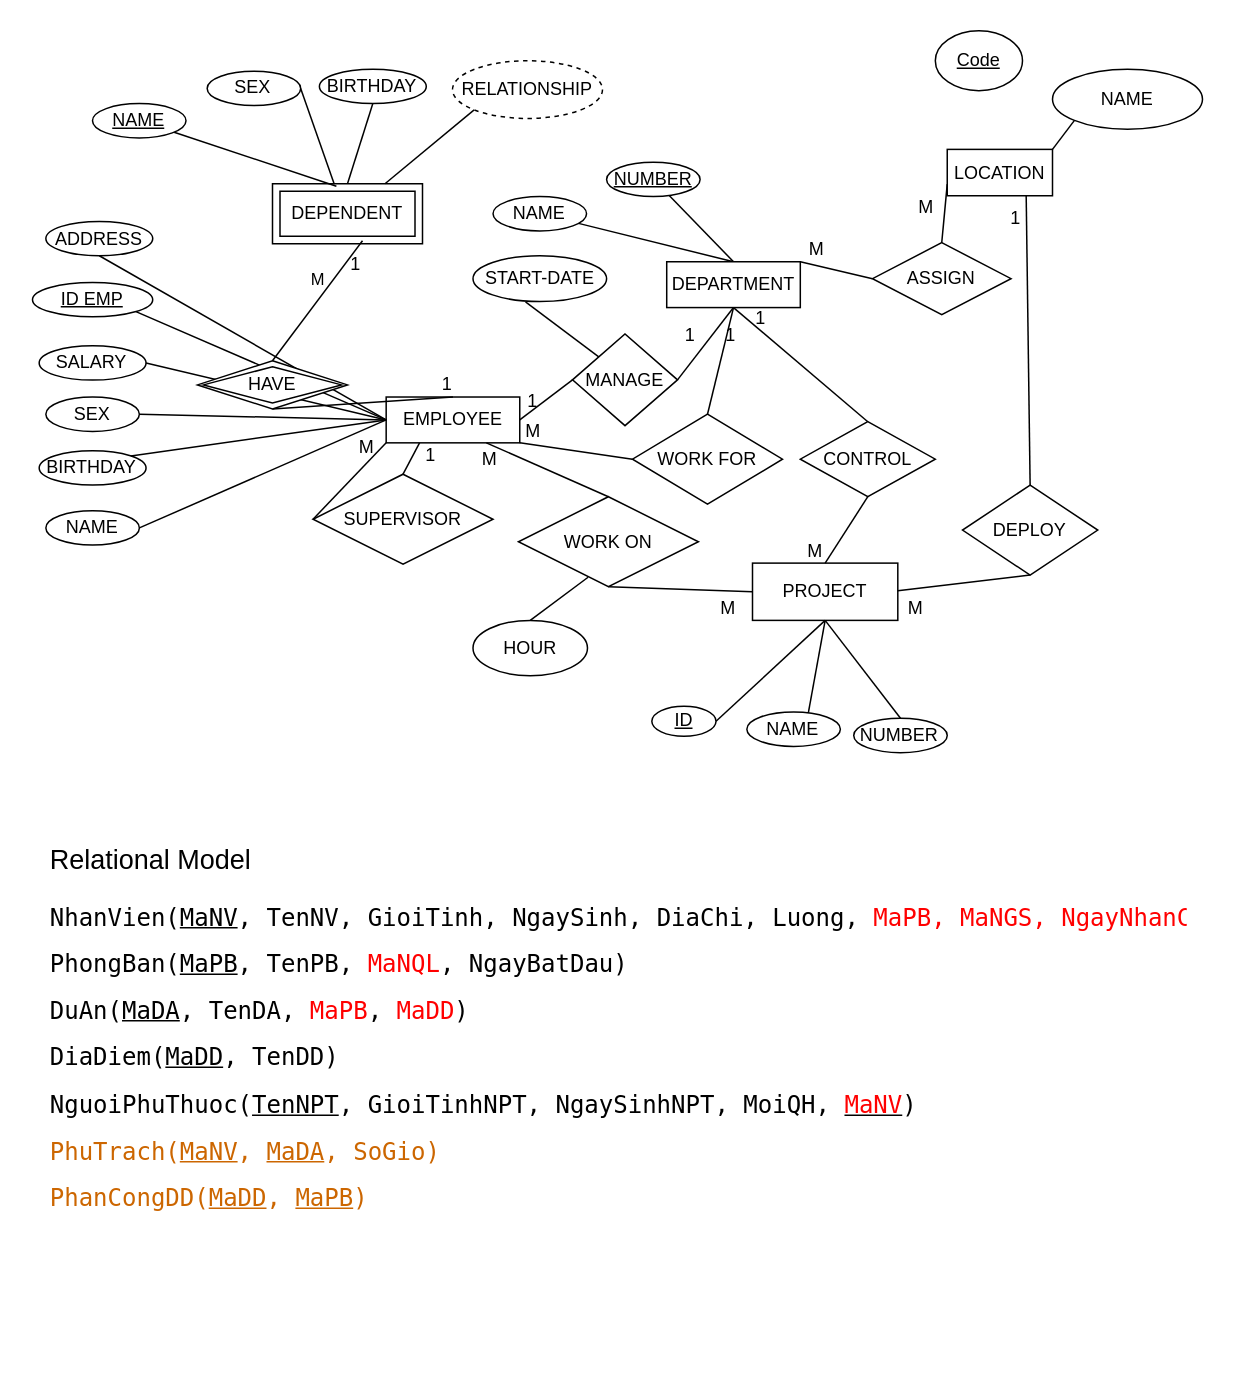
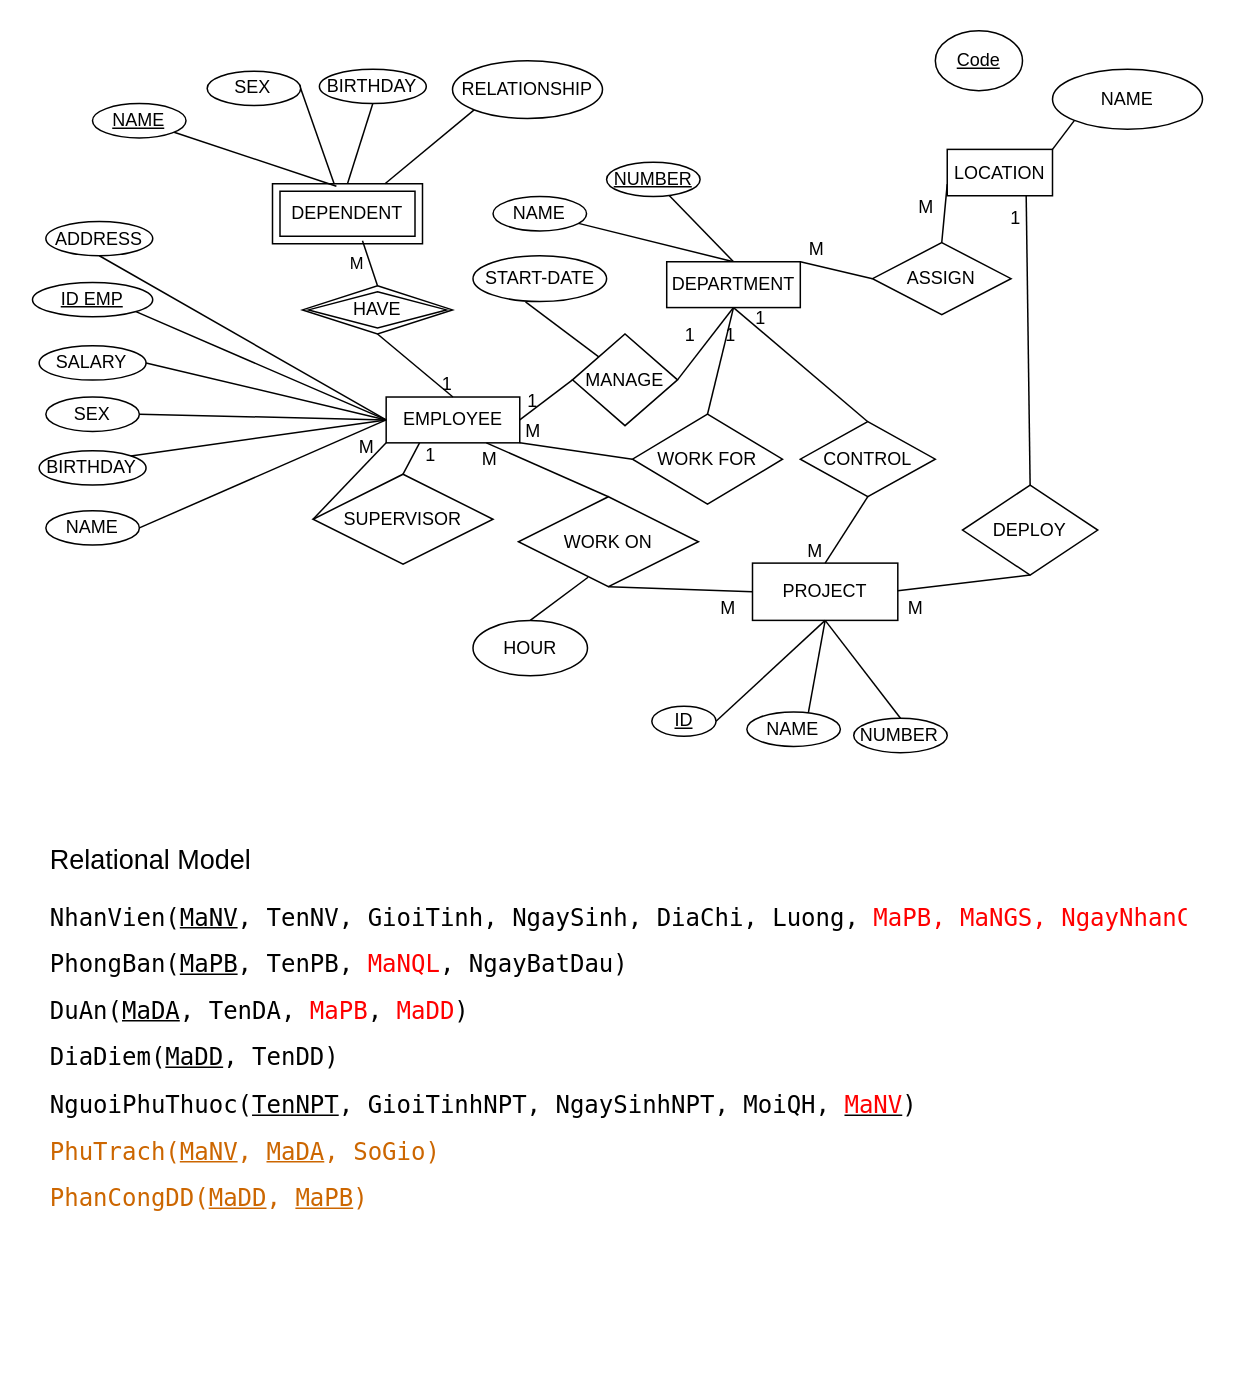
(527, 90) -> (527, 90)
(272, 385) -> (377, 310)
